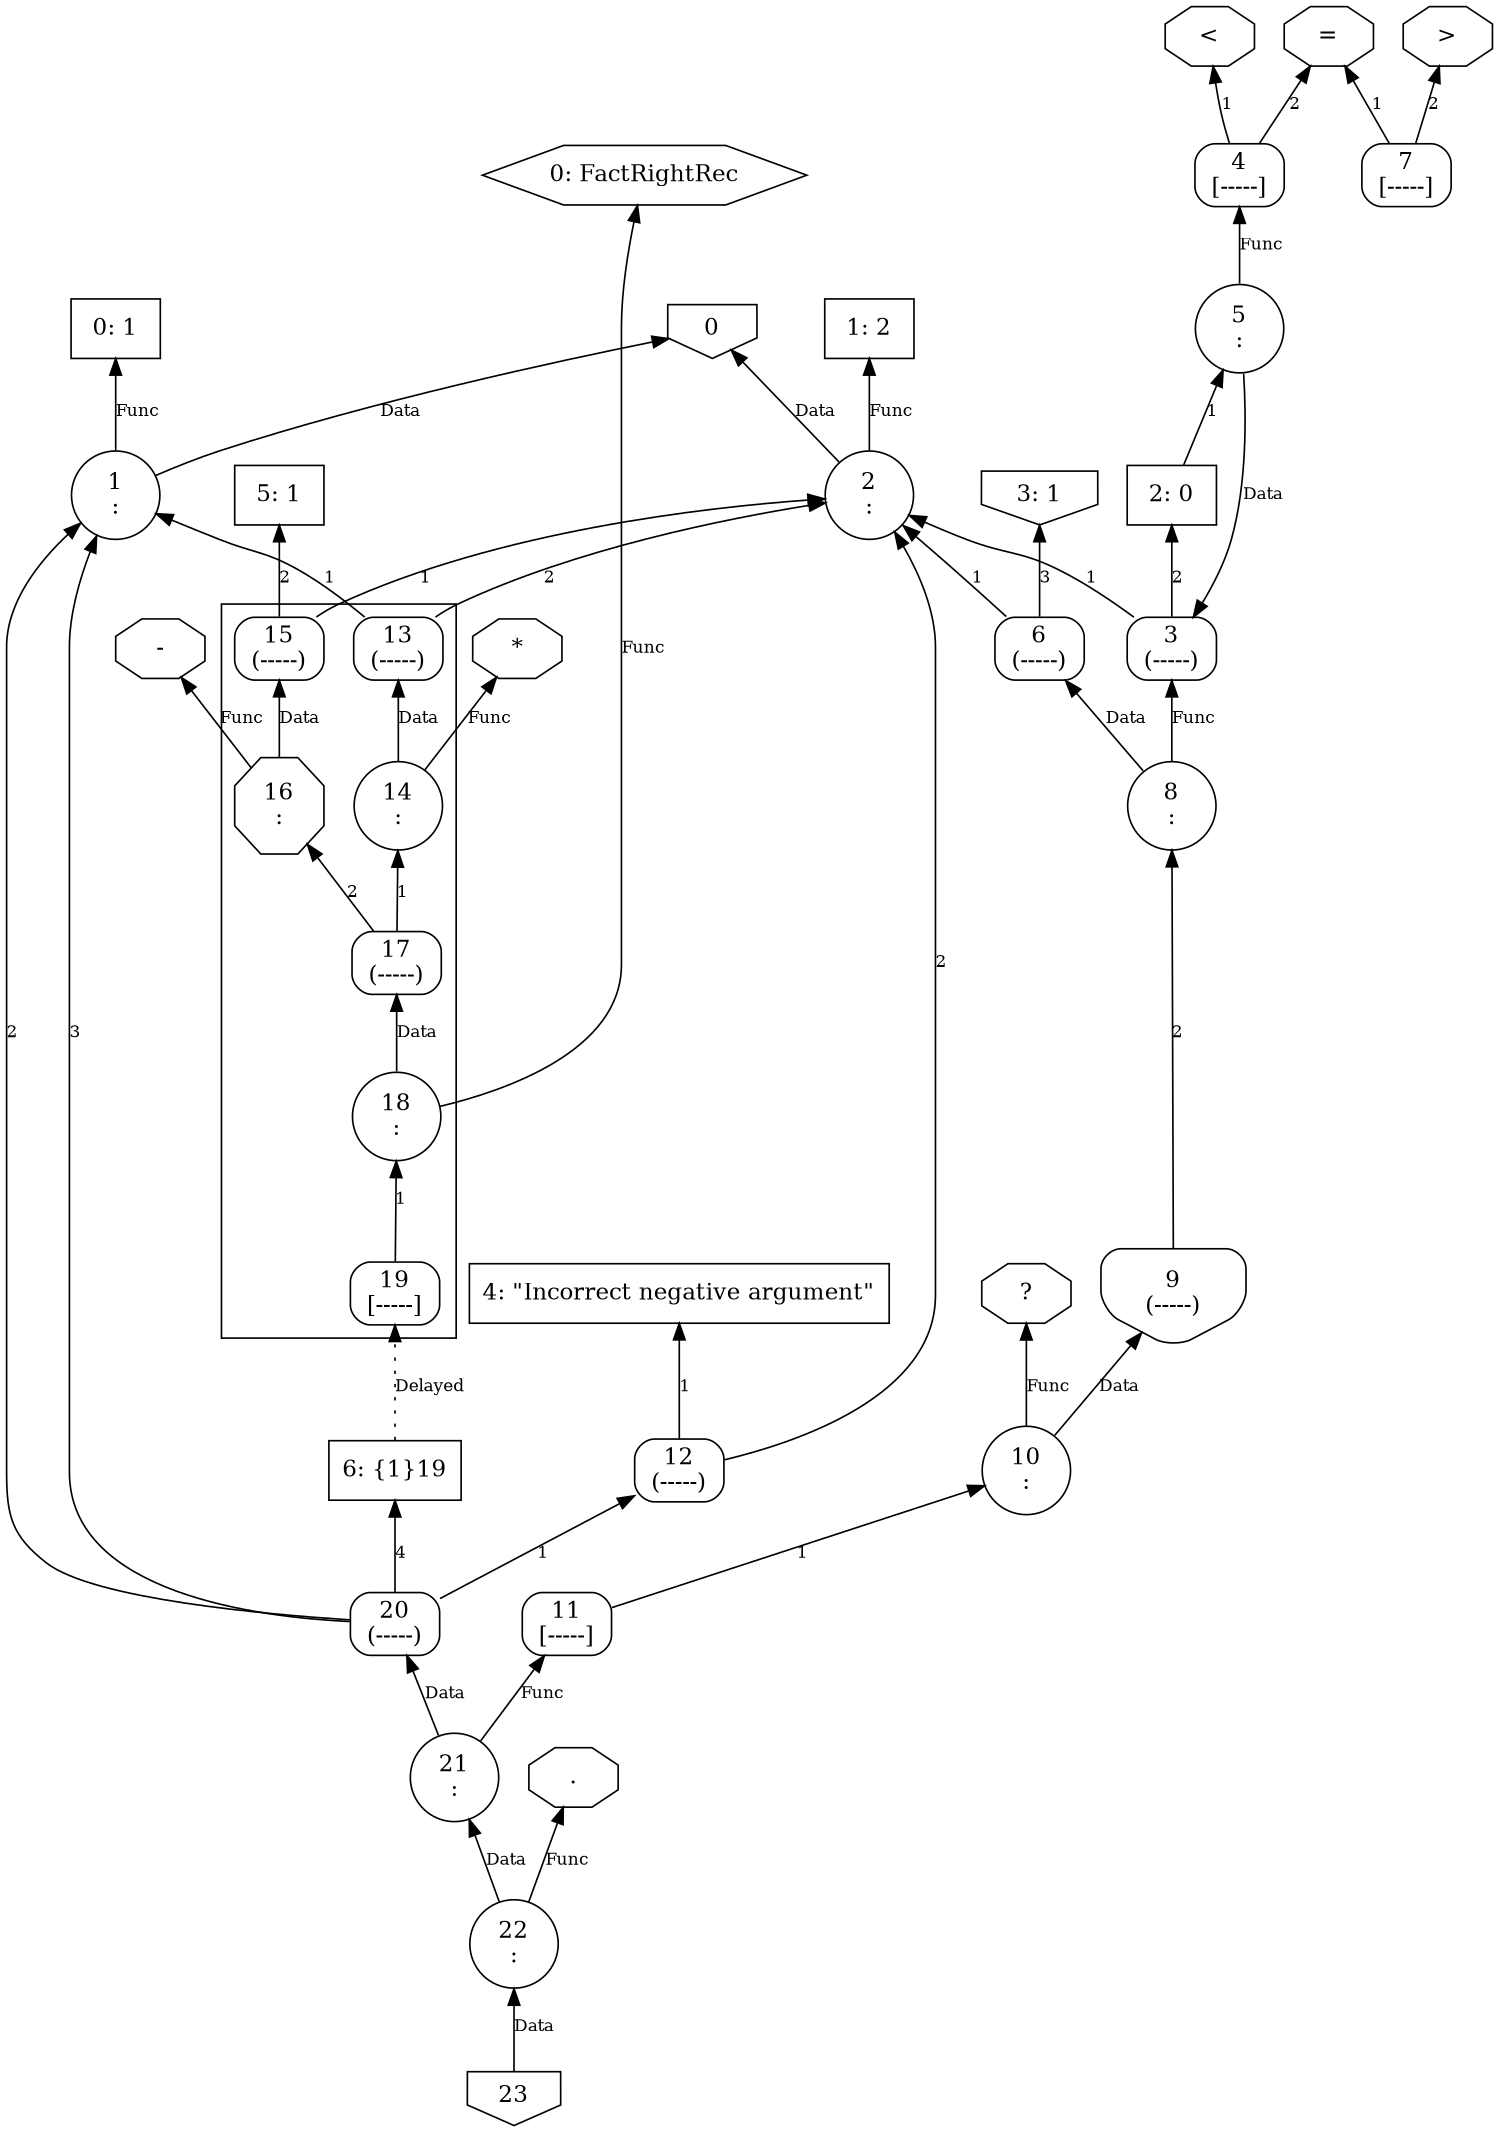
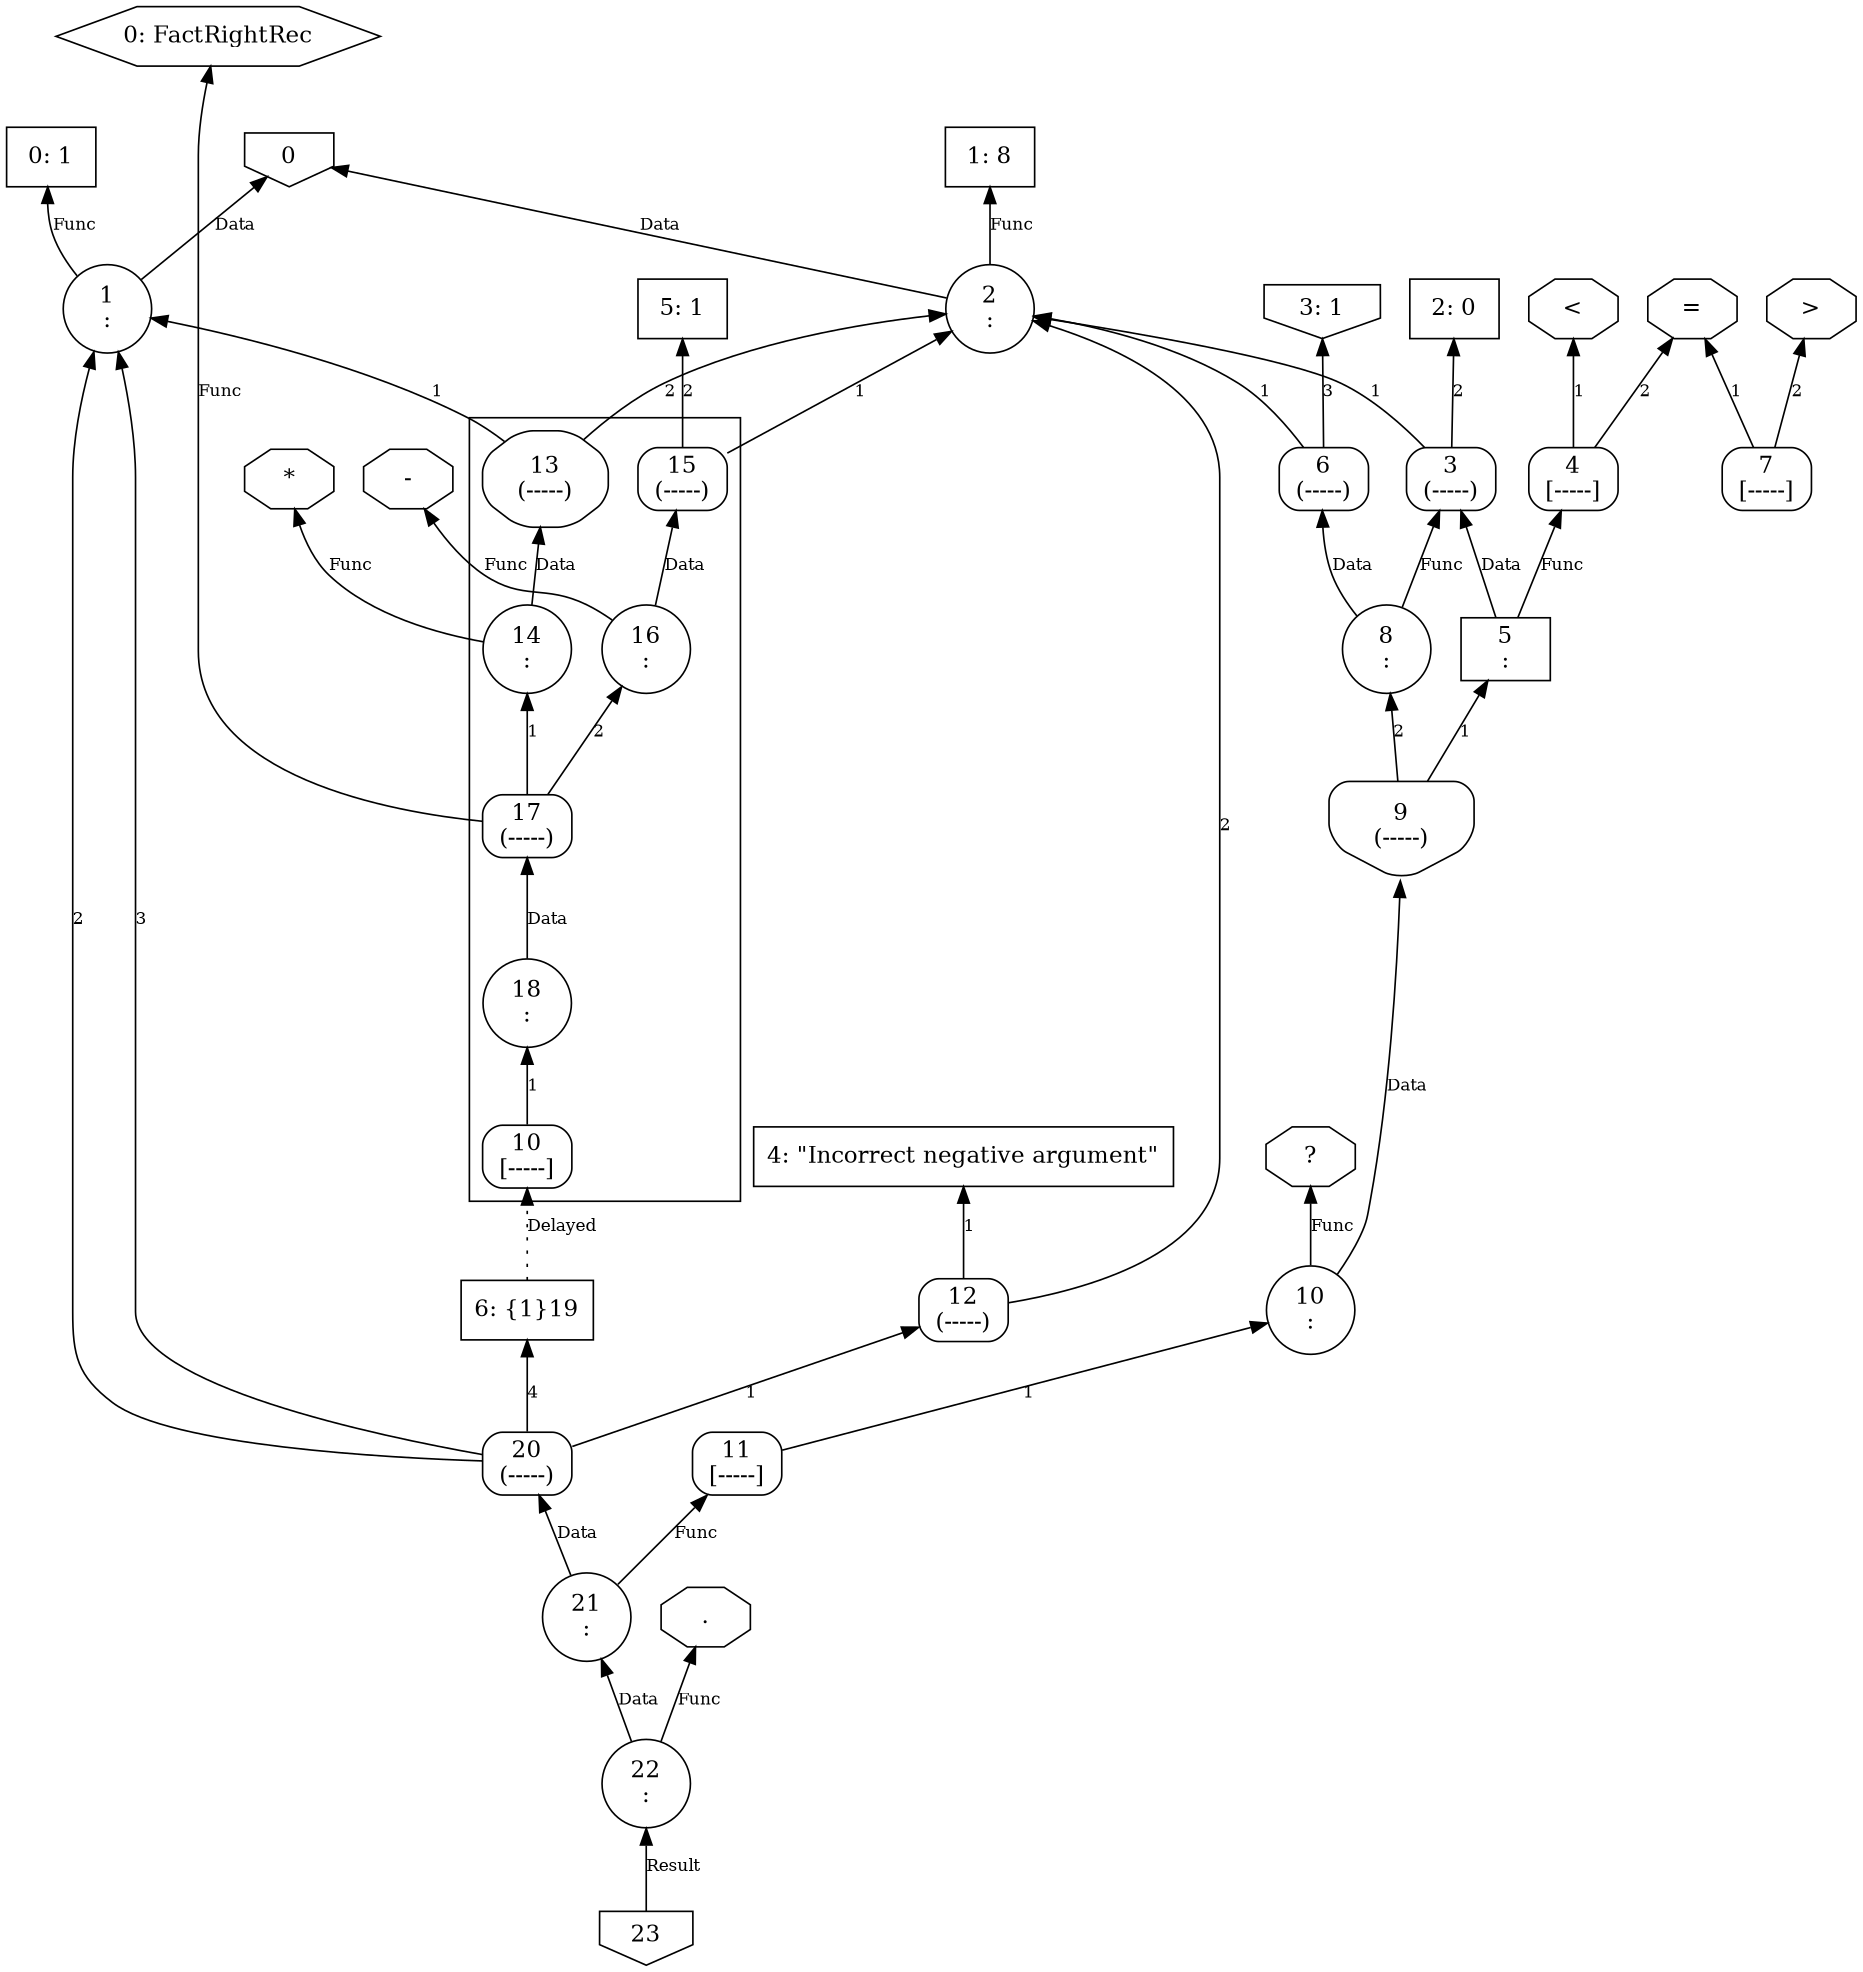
(869, 329) -> (990, 157)
(1240, 329) -> (1506, 649)
(1200, 426) -> (1453, 738)
(398, 649) -> (545, 479)
(621, 716) -> (198, 546)
(279, 806) -> (646, 649)
(395, 1293) -> (527, 1157)
(535, 2027) -> (674, 1867)
